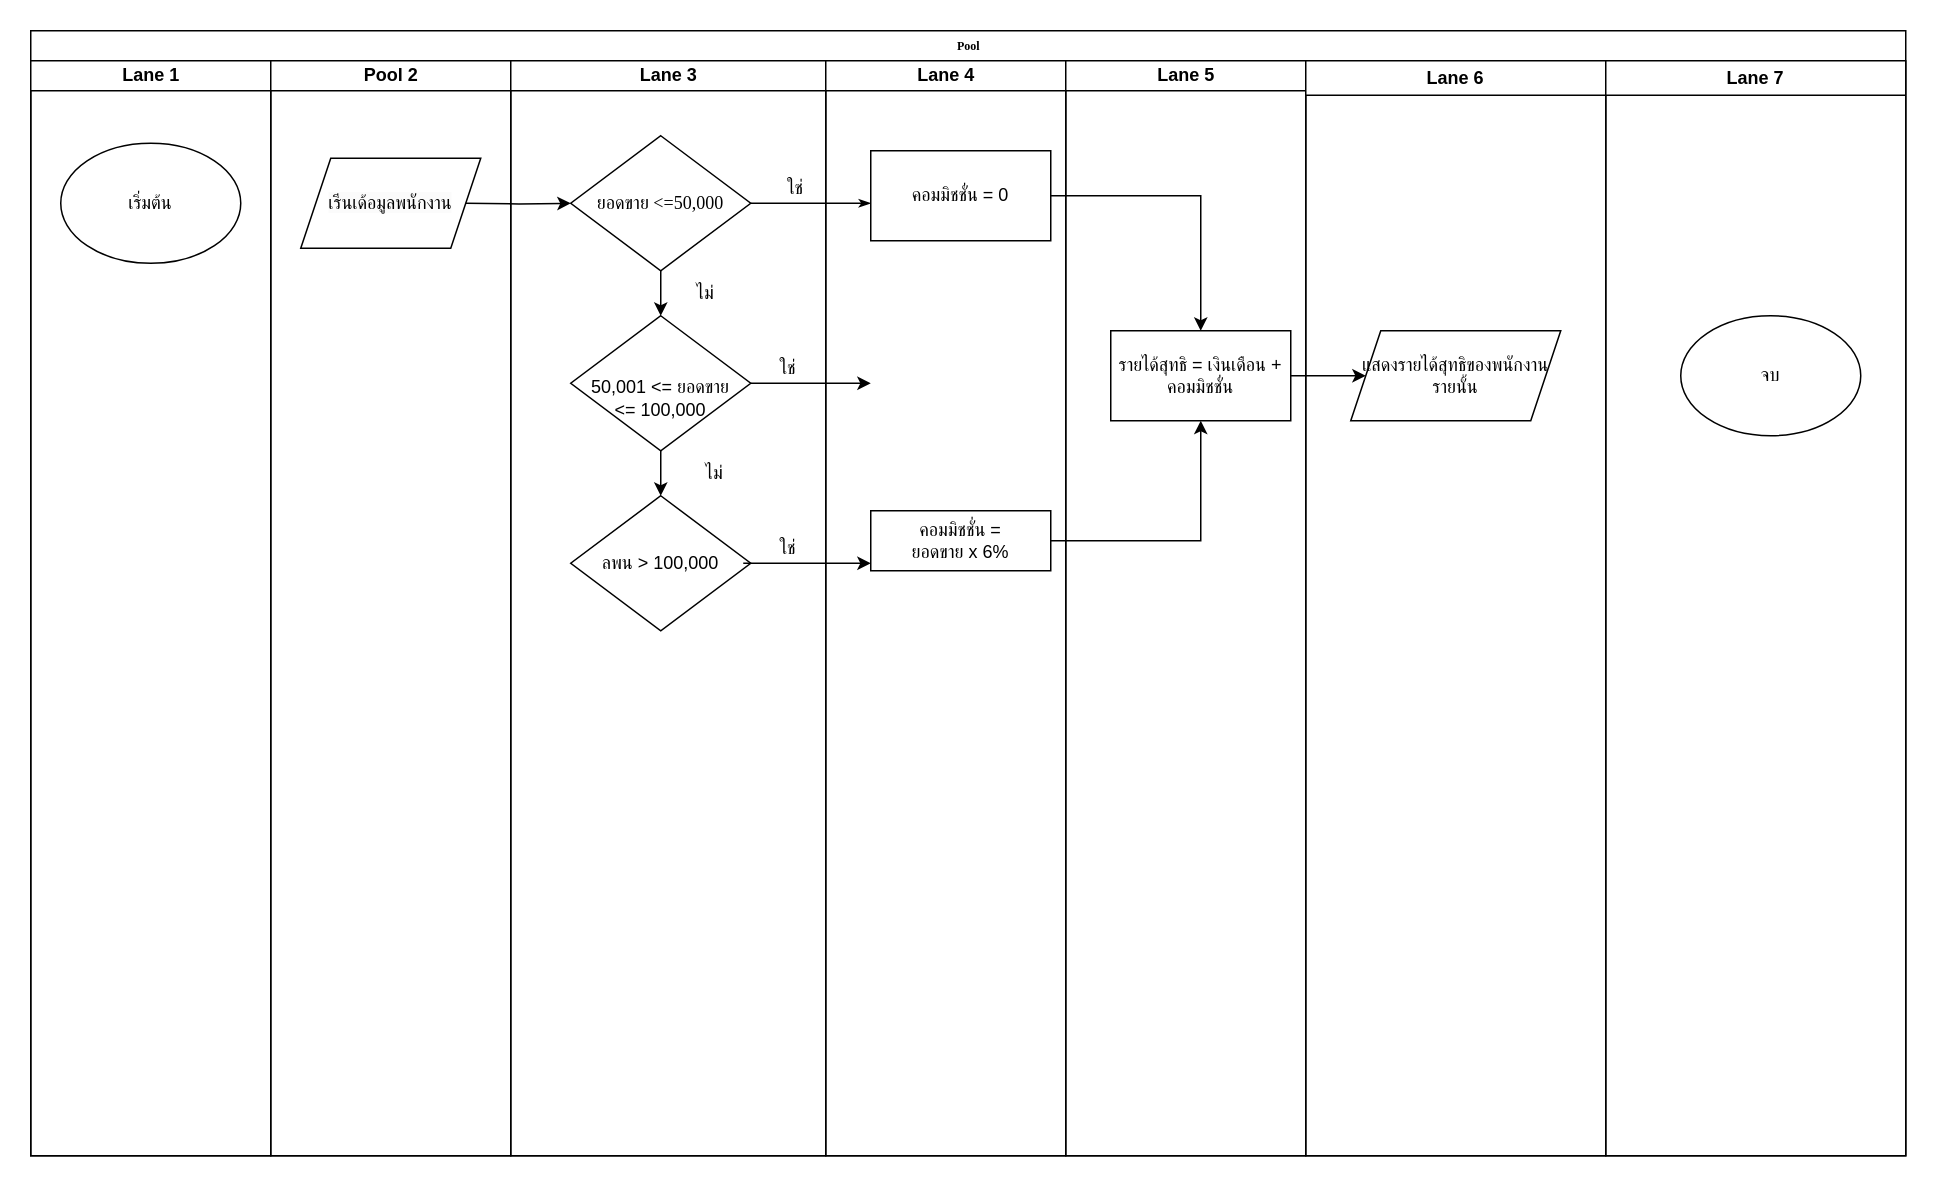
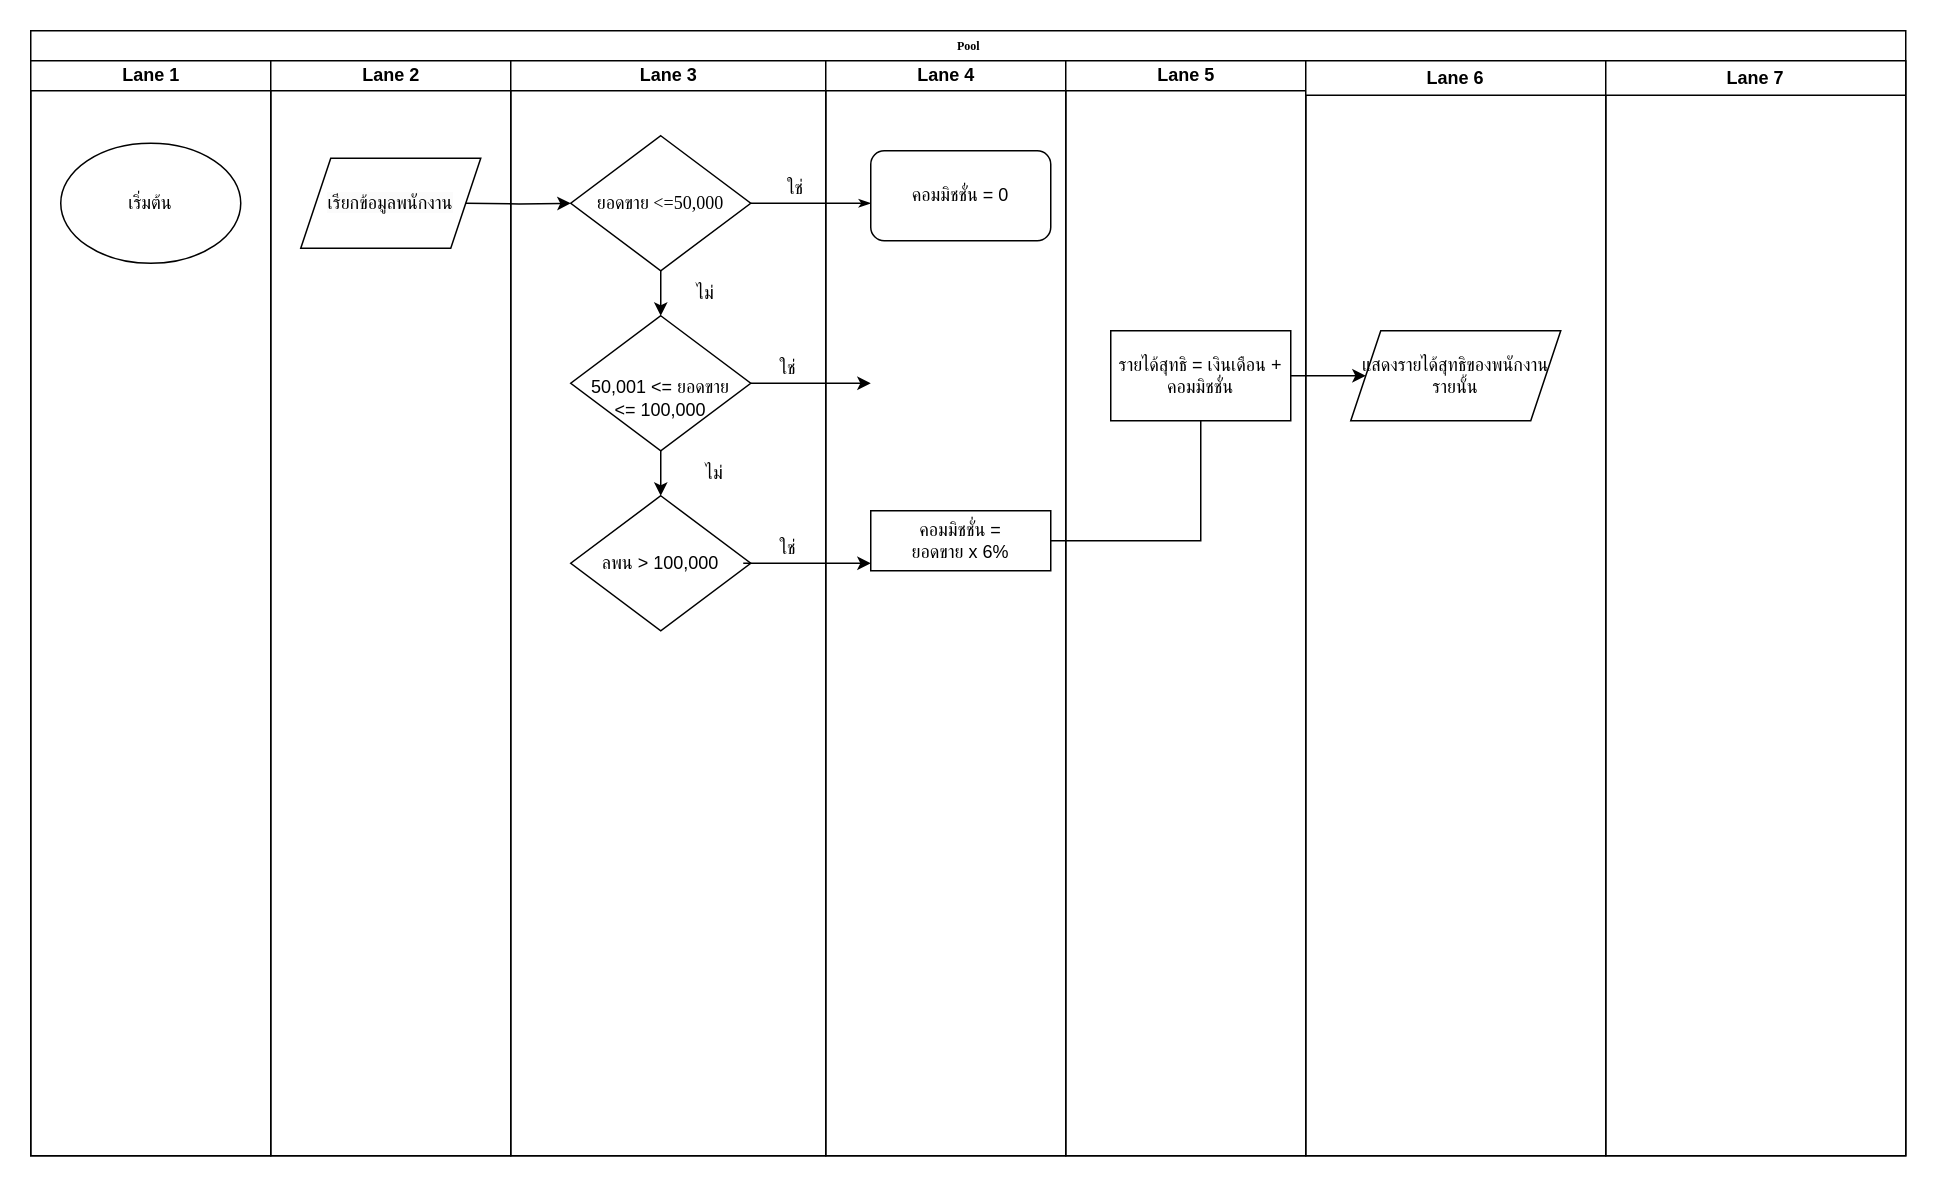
(392, 76) -> (392, 76)
(961, 196) -> (961, 196)
(1188, 196) -> none
(391, 203) -> (391, 203)
(1771, 376) -> none
(1201, 432) -> (1201, 427)
